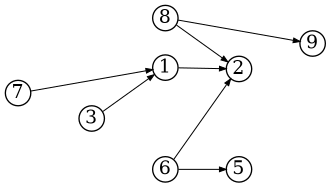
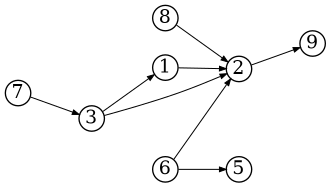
(236, 30) -> (273, 57)
(88, 81) -> (52, 105)
none -> (163, 98)
